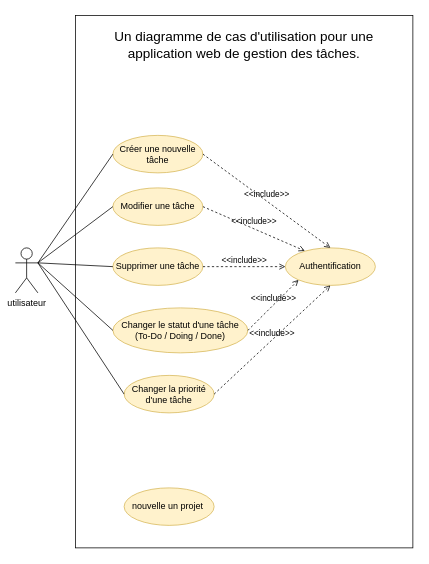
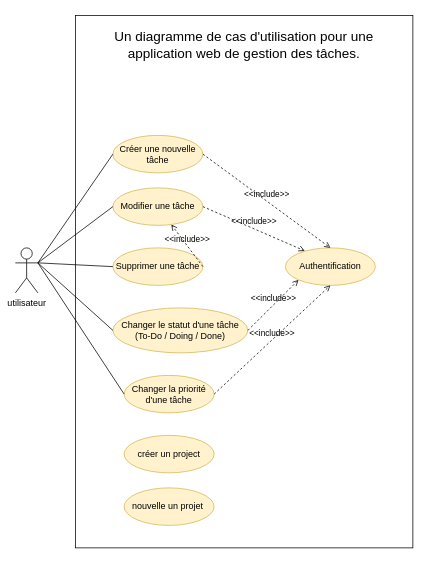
(243, 267) -> (188, 246)
none -> (169, 454)
